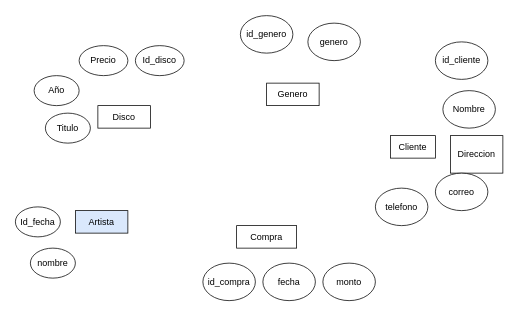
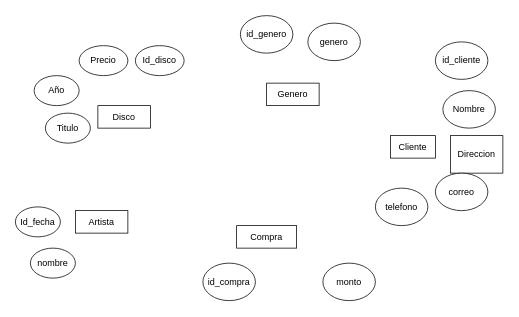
(102, 222) -> (102, 222)
(289, 282) -> none
